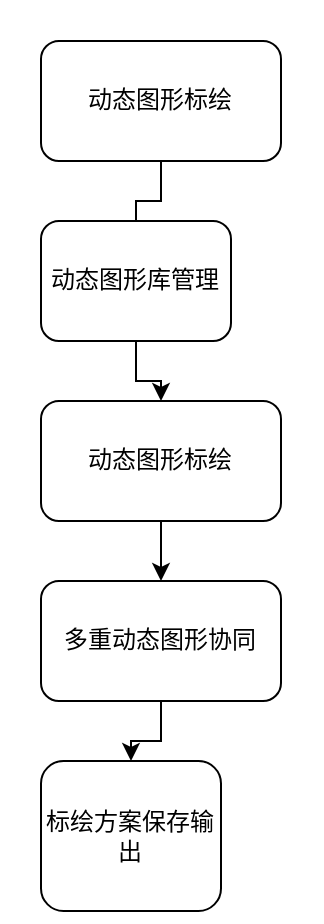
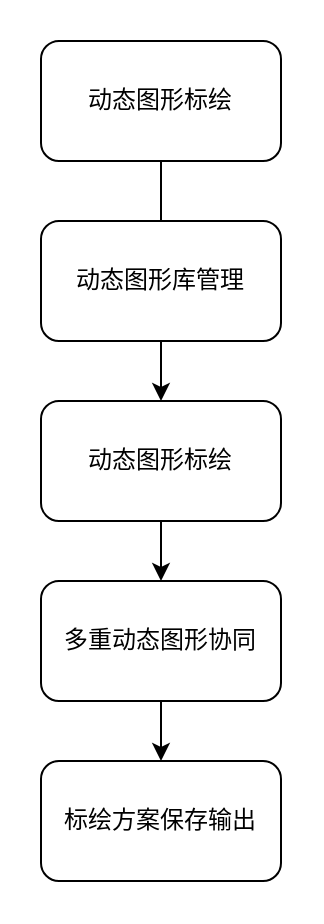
(136, 281) -> (161, 281)
(131, 836) -> (161, 821)
